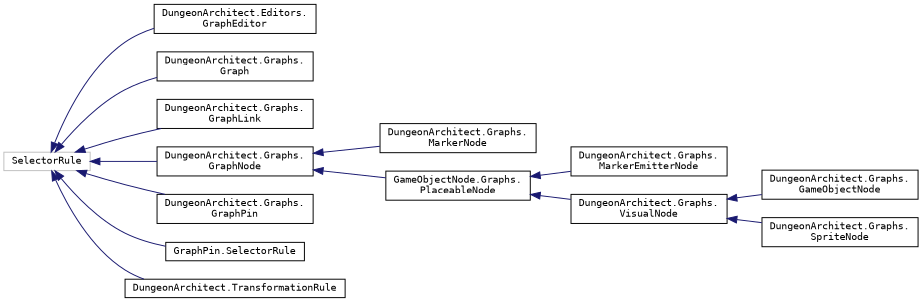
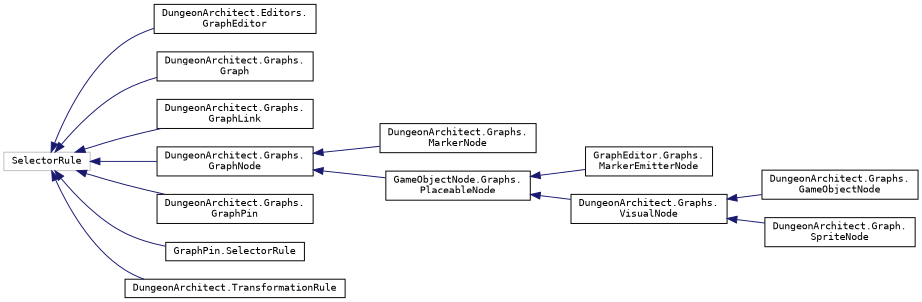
(649, 161) -> (649, 161)
(840, 232) -> (840, 232)
